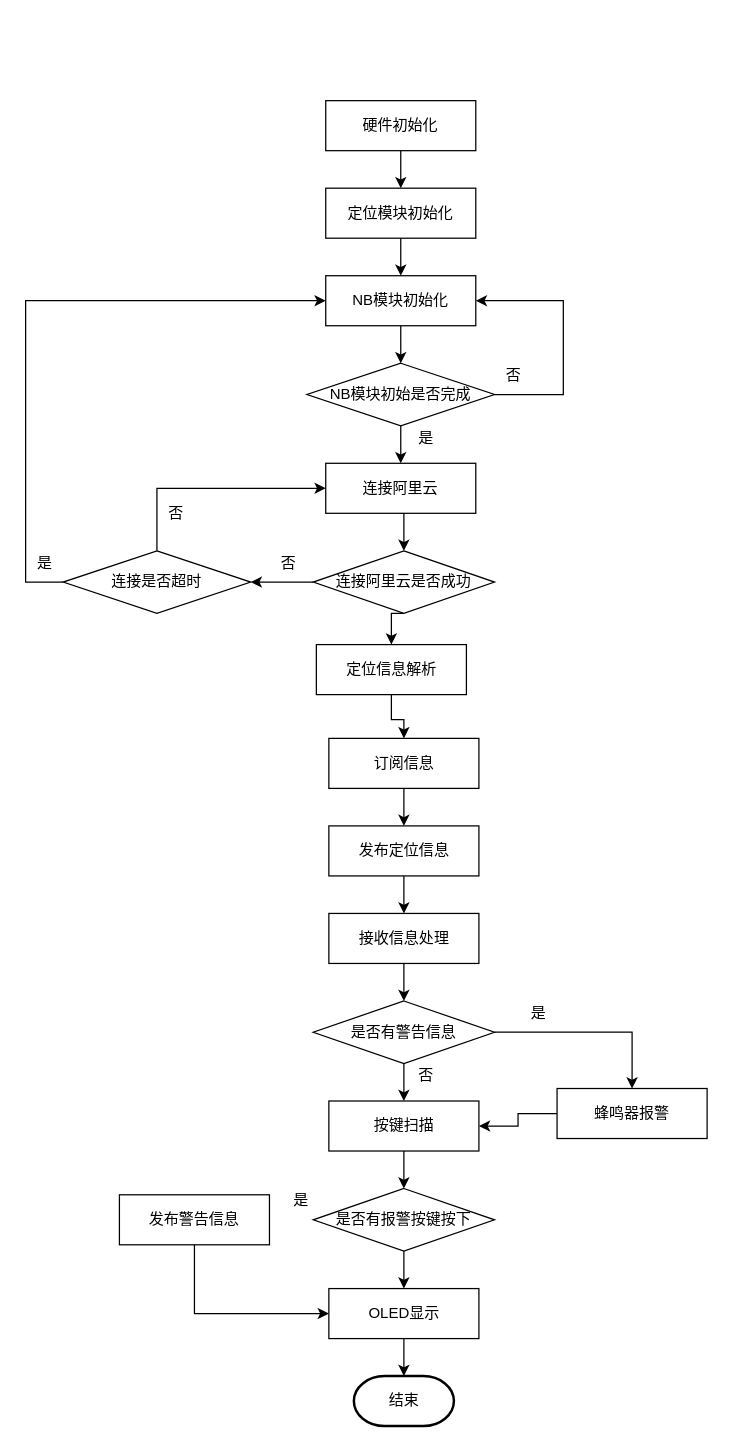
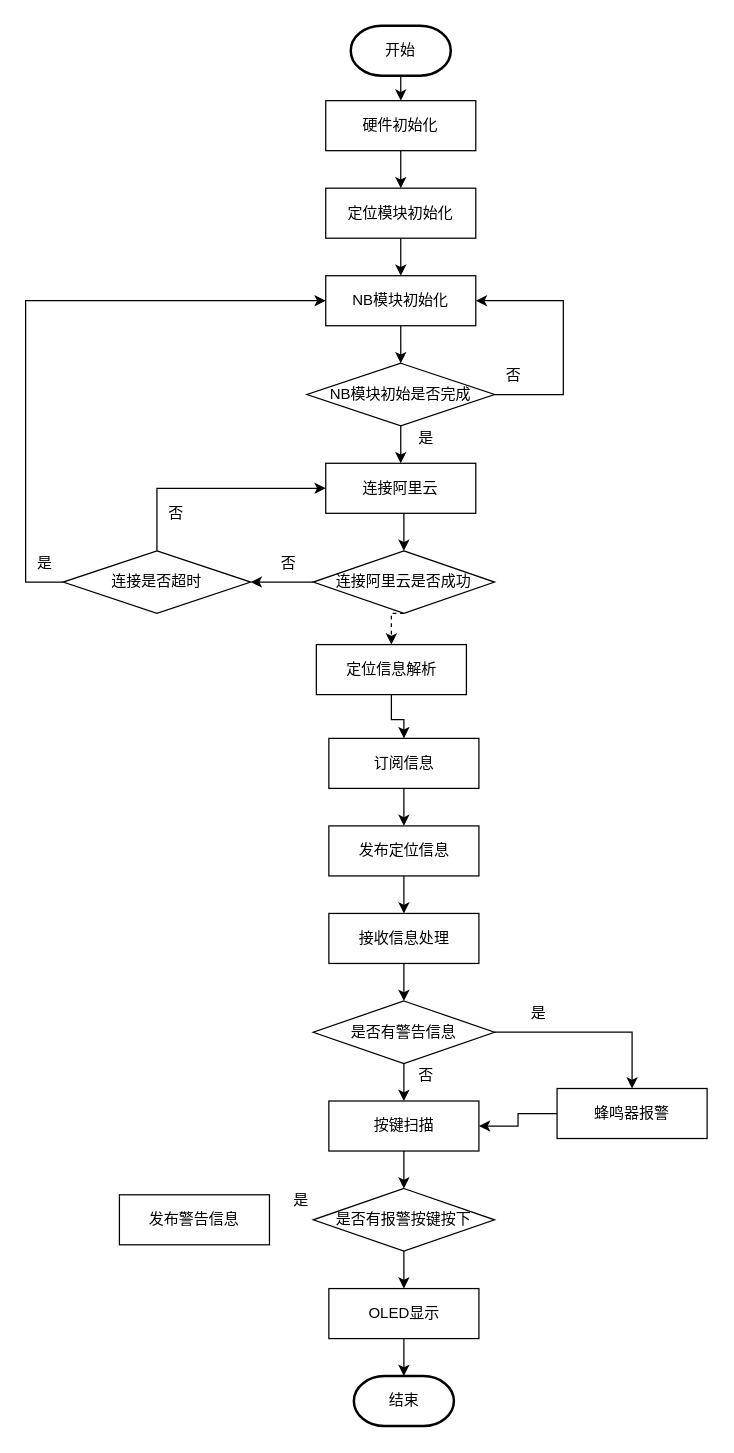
none -> (401, 51)
none -> (401, 84)
(391, 620) -> (391, 620)
(223, 1313) -> none
